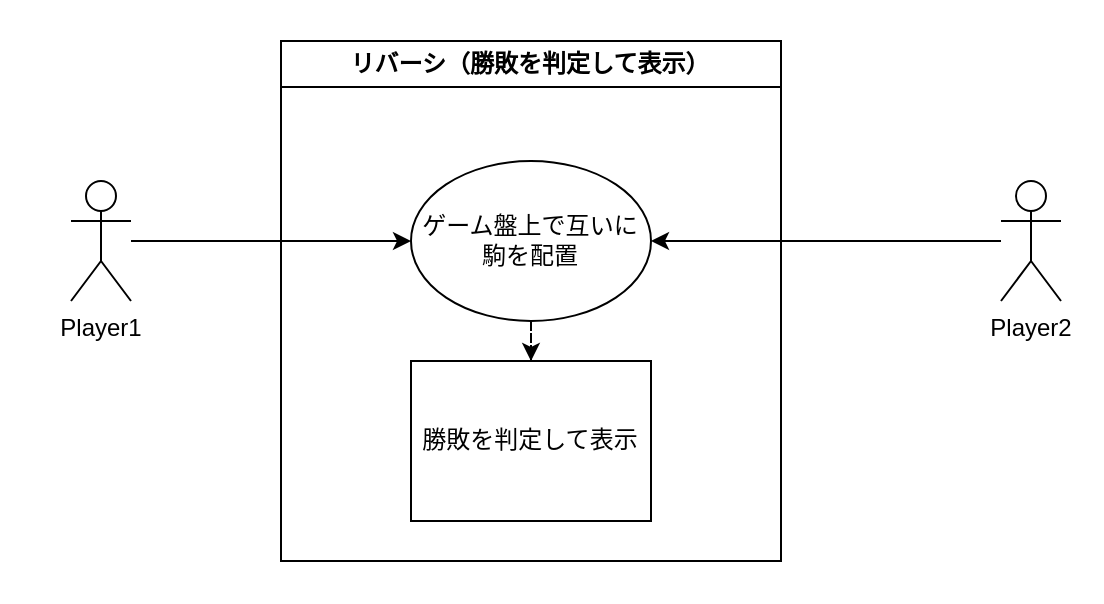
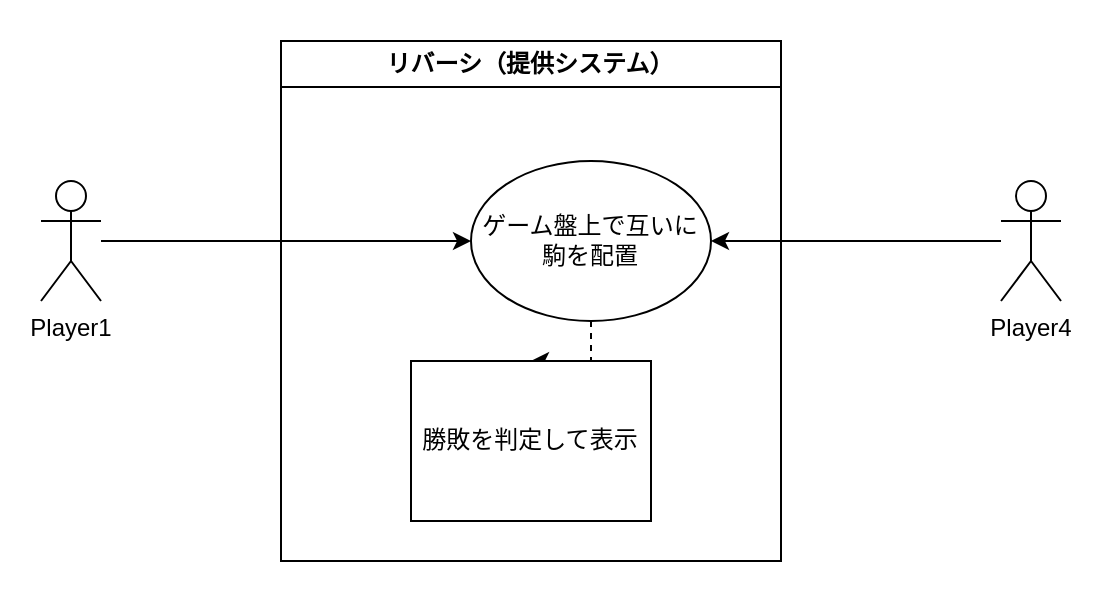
(531, 65) -> (531, 65)
(101, 241) -> (71, 241)
(531, 241) -> (591, 241)
(1032, 329) -> (1032, 329)
